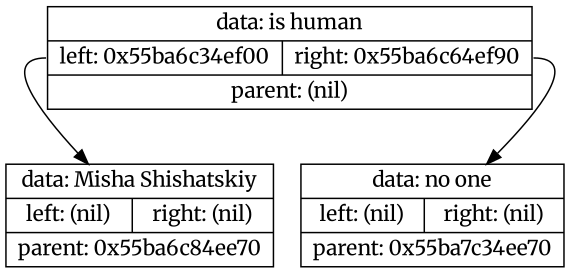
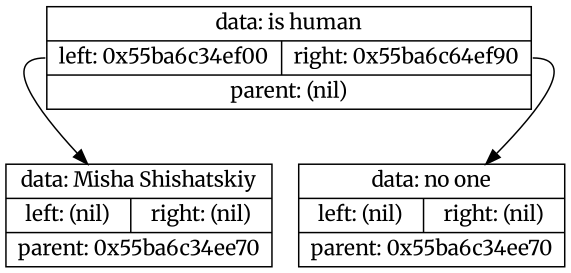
(140, 249) -> (139, 249)
(432, 249) -> (432, 249)
